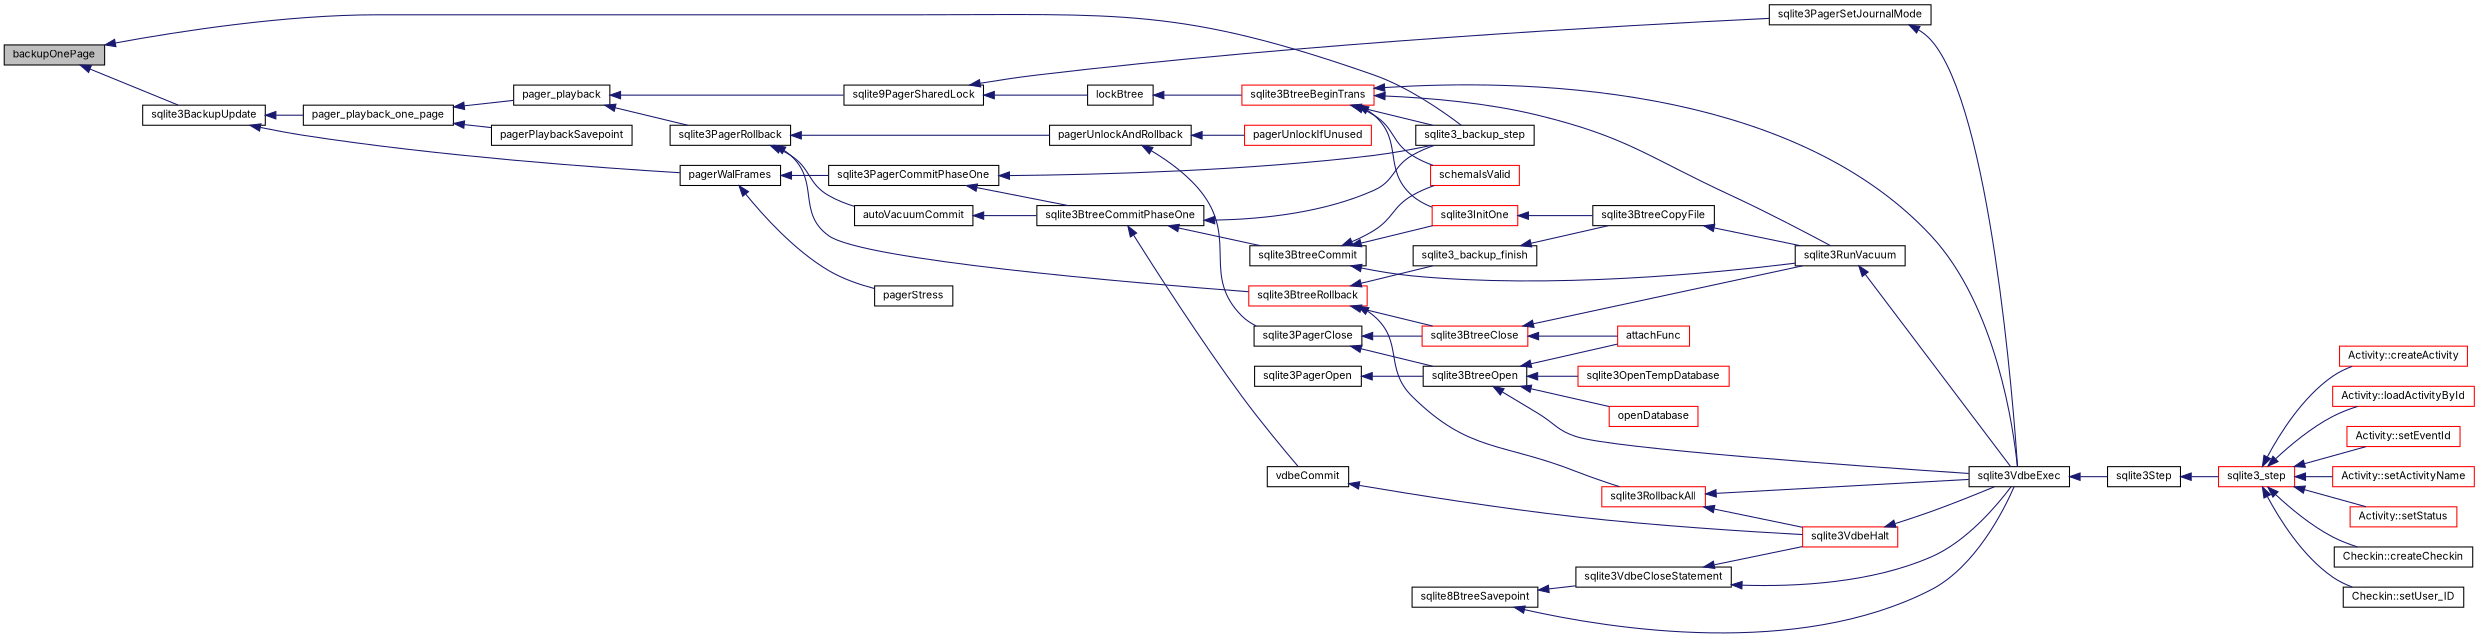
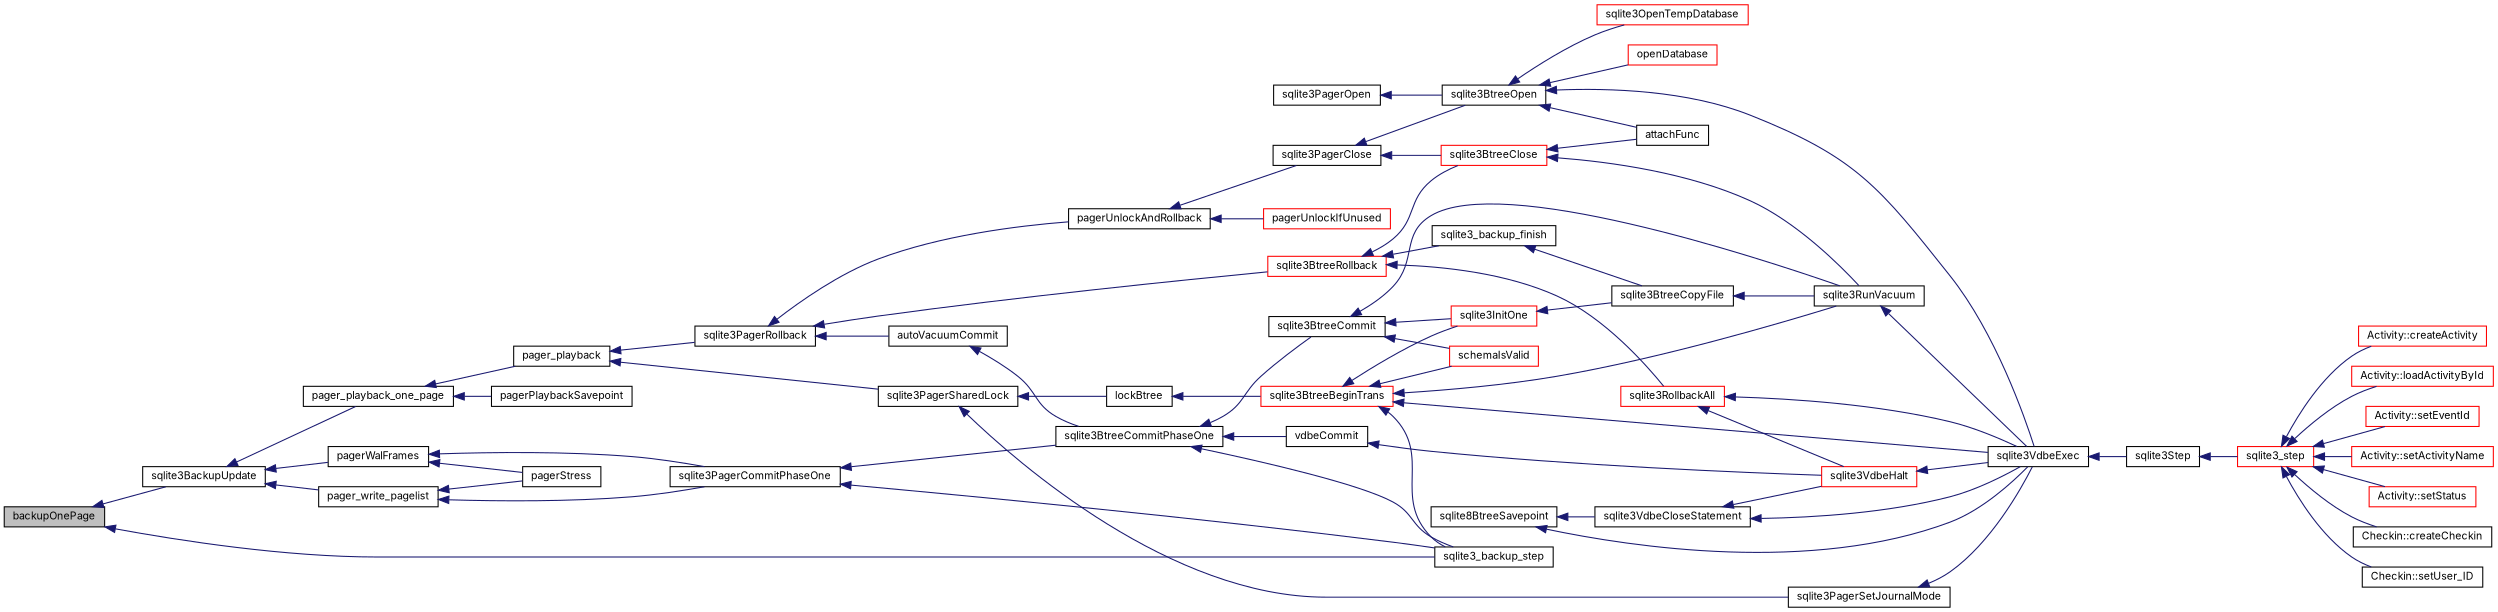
(914, 95) -> (948, 396)
(1654, 336) -> (1673, 135)
none -> (378, 497)
